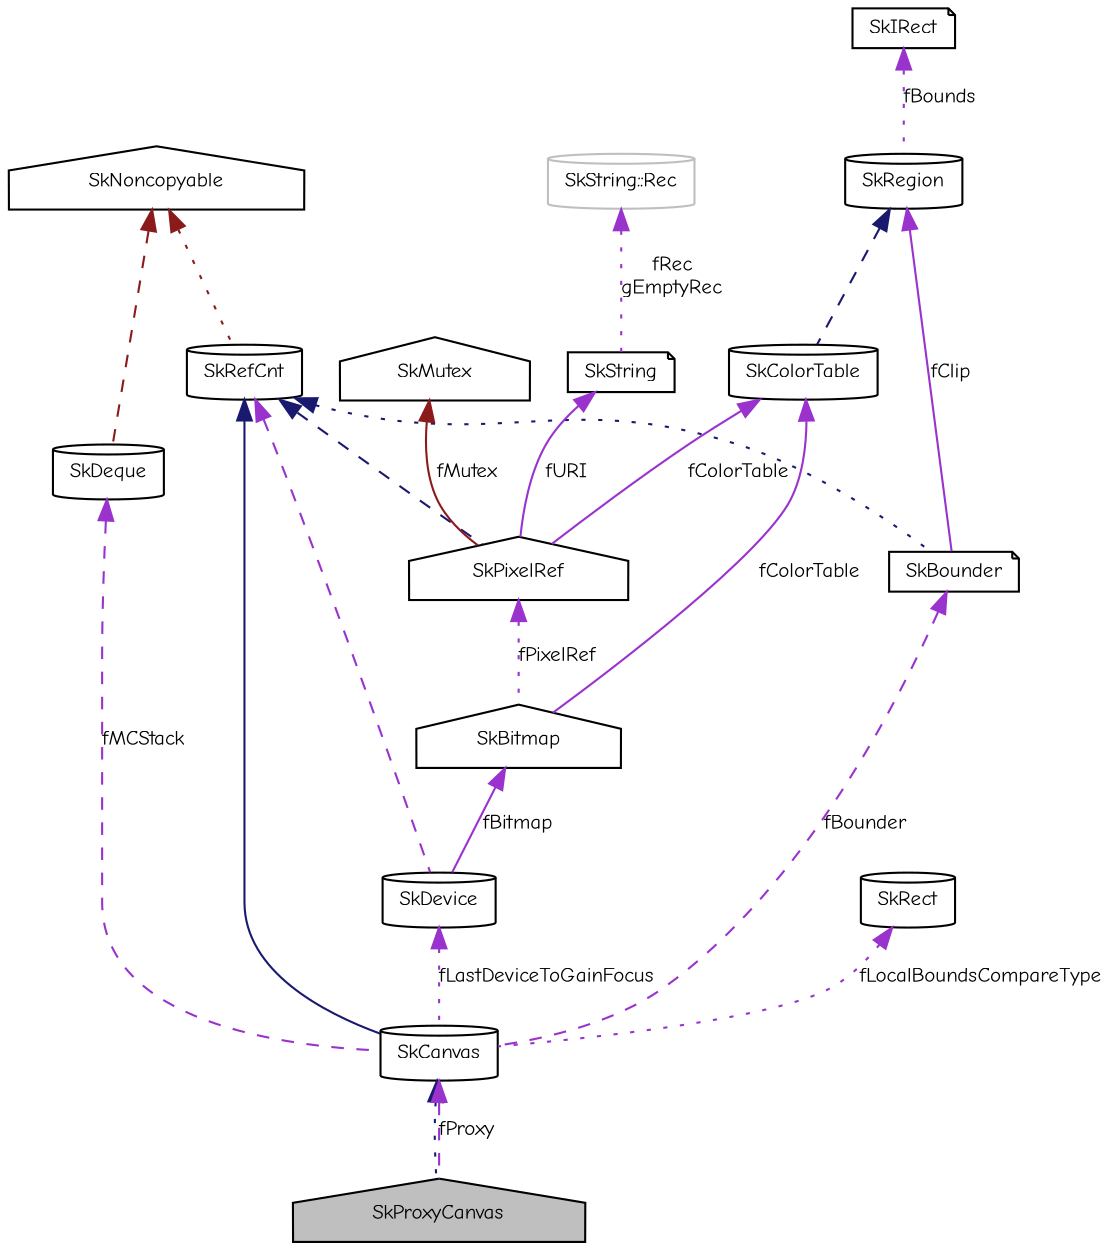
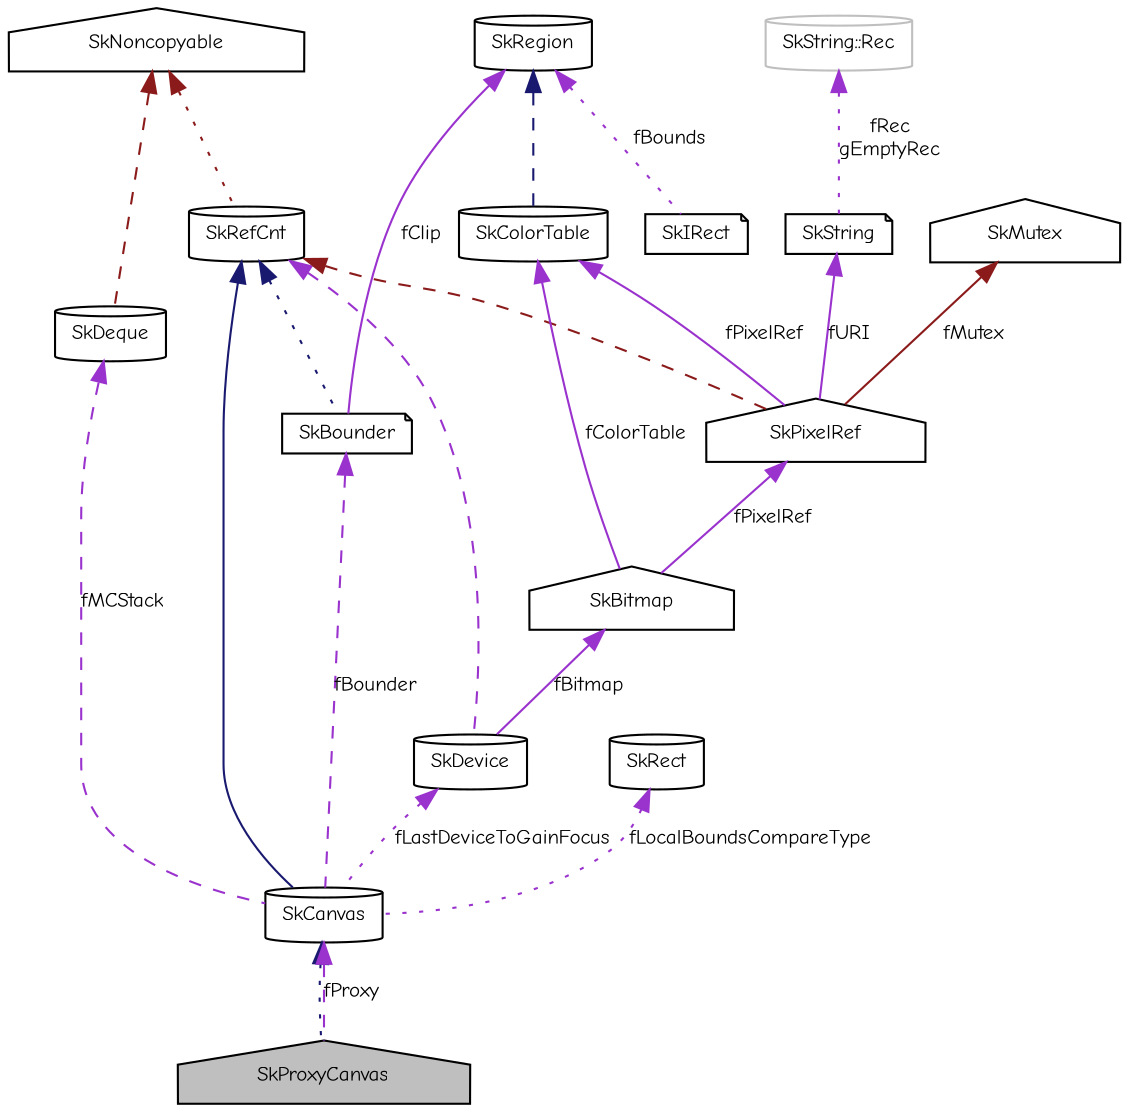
(904, 112) -> (625, 151)
(739, 472) -> (765, 334)
(390, 479) -> (528, 316)
(519, 663) -> (716, 525)
